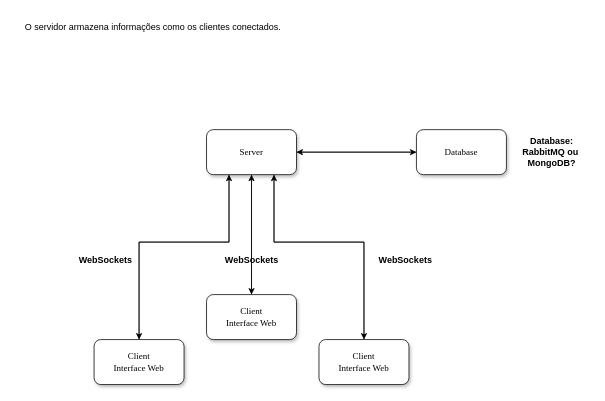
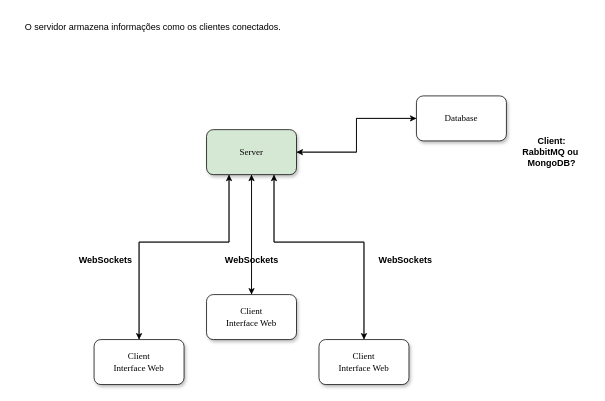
(252, 152) -> (252, 152)
(462, 152) -> (462, 118)
(552, 152) -> (552, 152)
